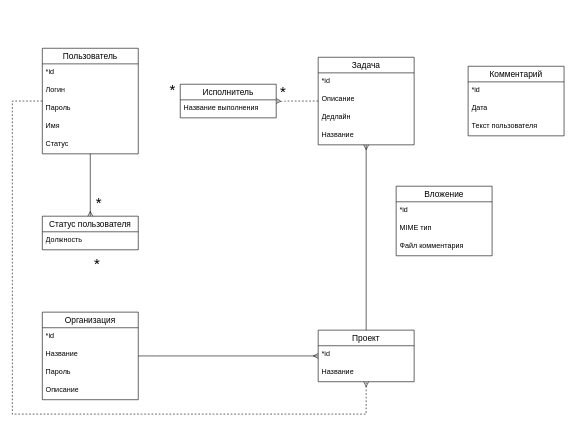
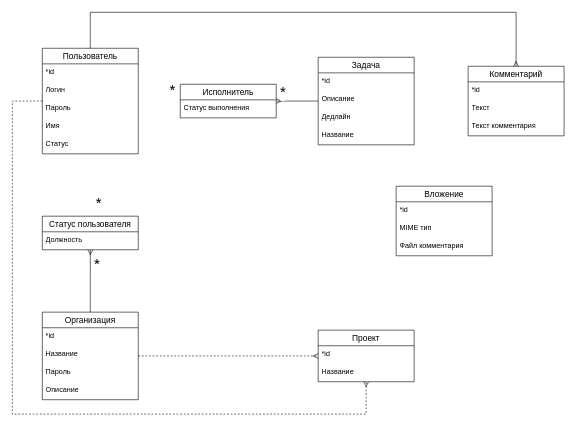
none -> (286, 12)
(297, 101) -> (297, 101)
(221, 108) -> (217, 108)
(480, 108) -> (482, 108)
(507, 126) -> (505, 126)
(90, 185) -> none
(366, 238) -> none
none -> (90, 282)
(228, 356) -> (228, 356)
